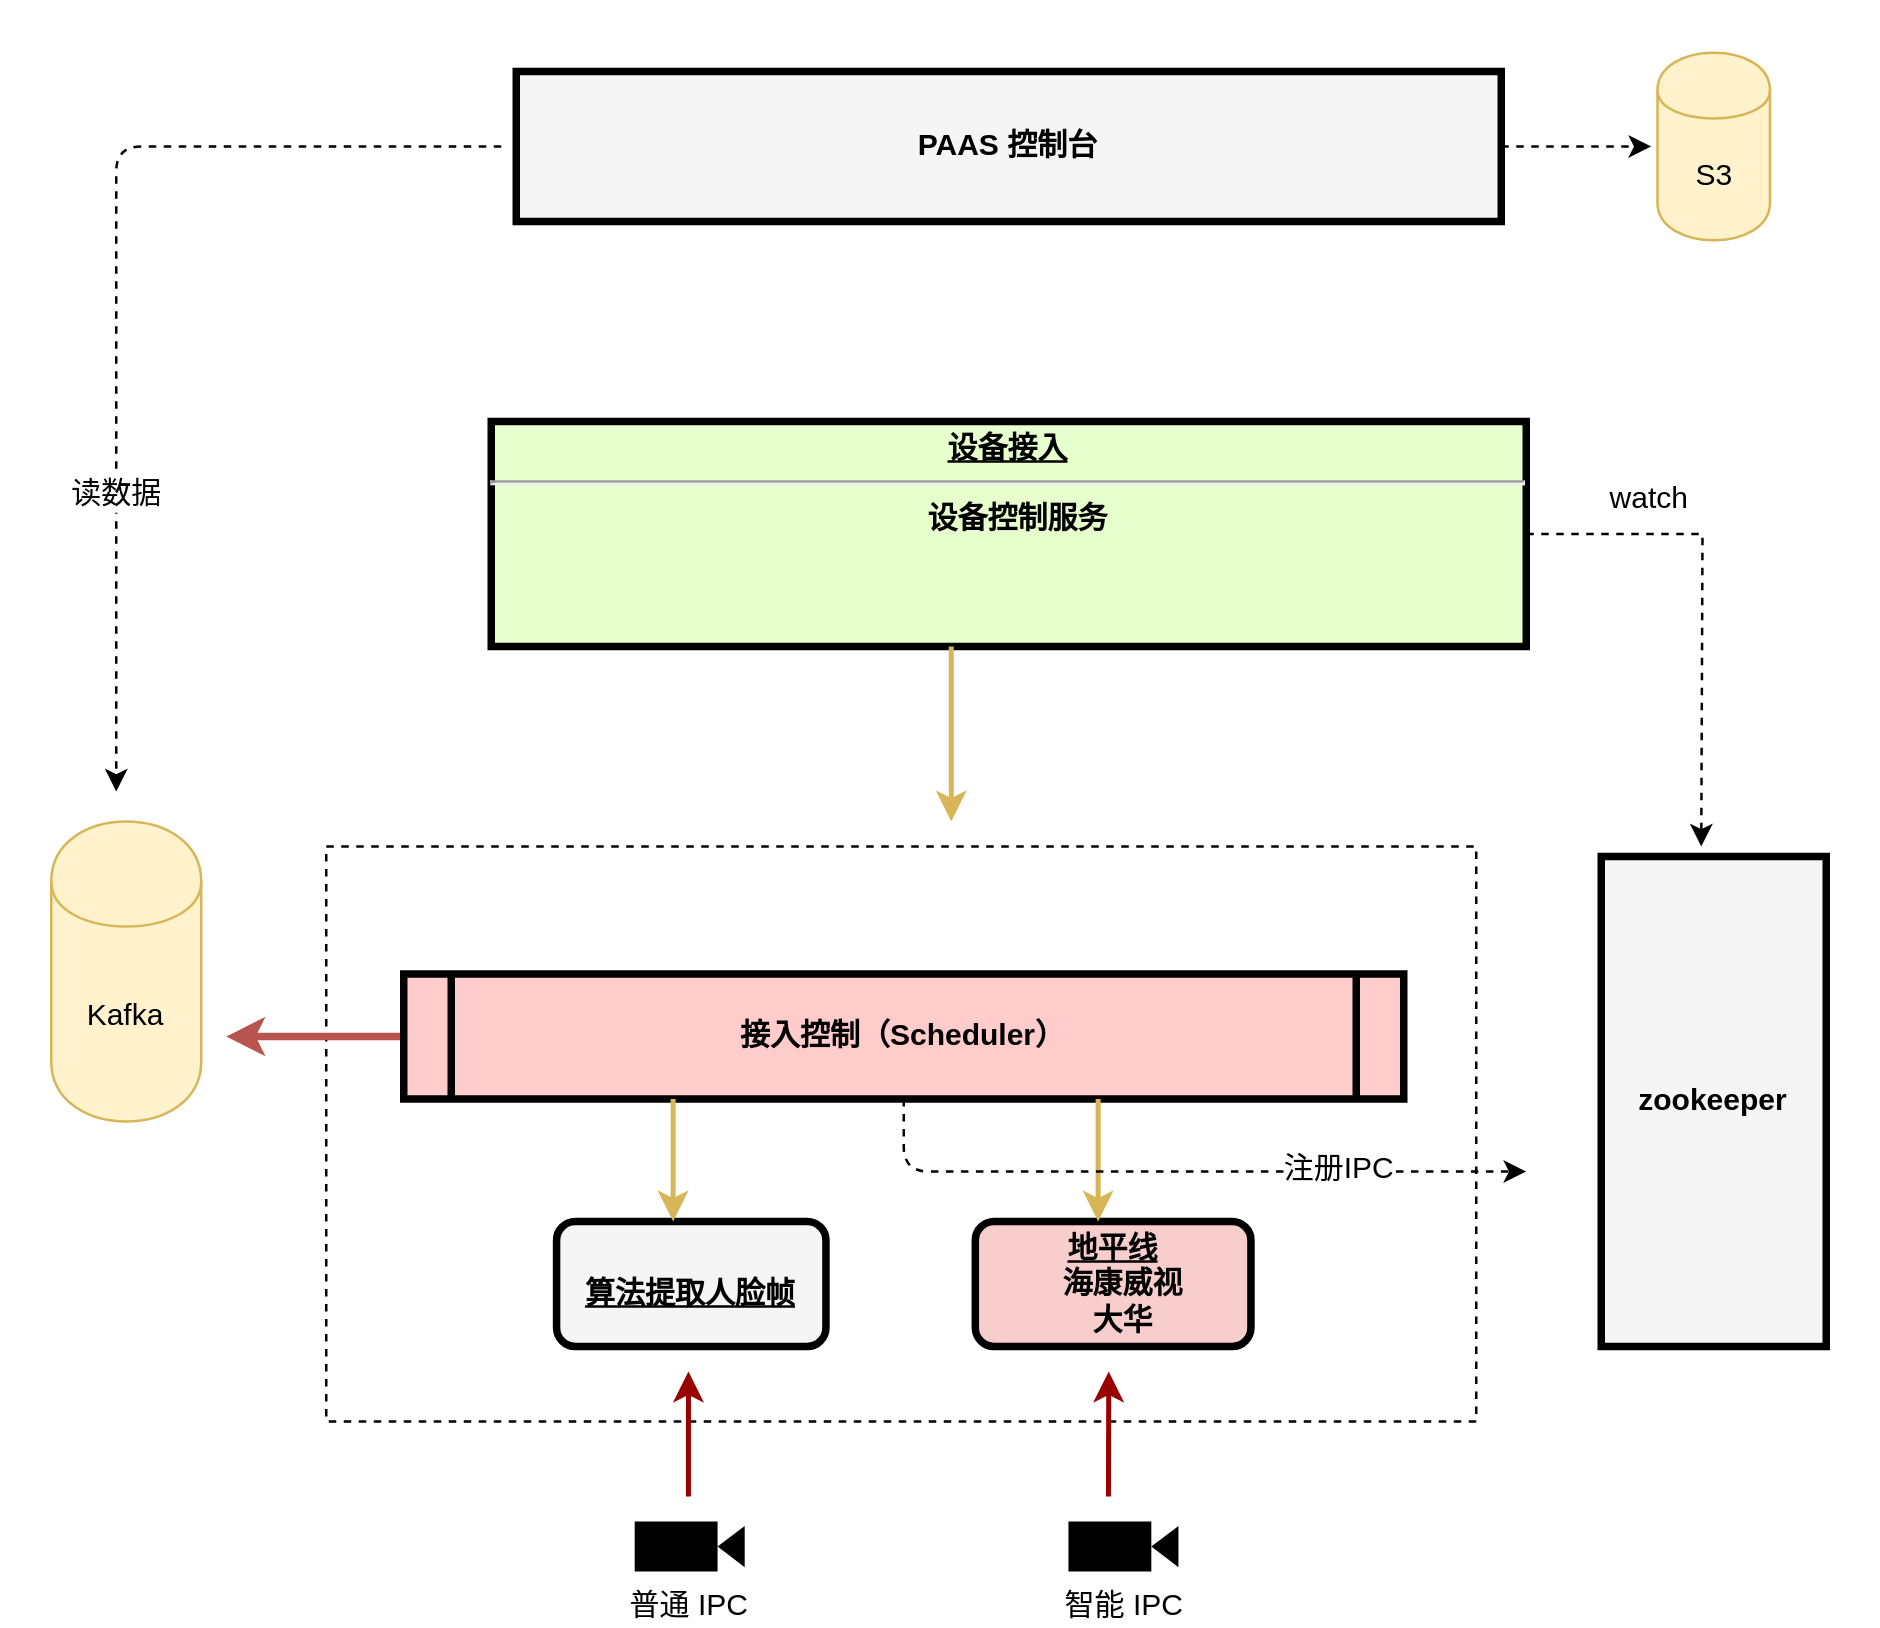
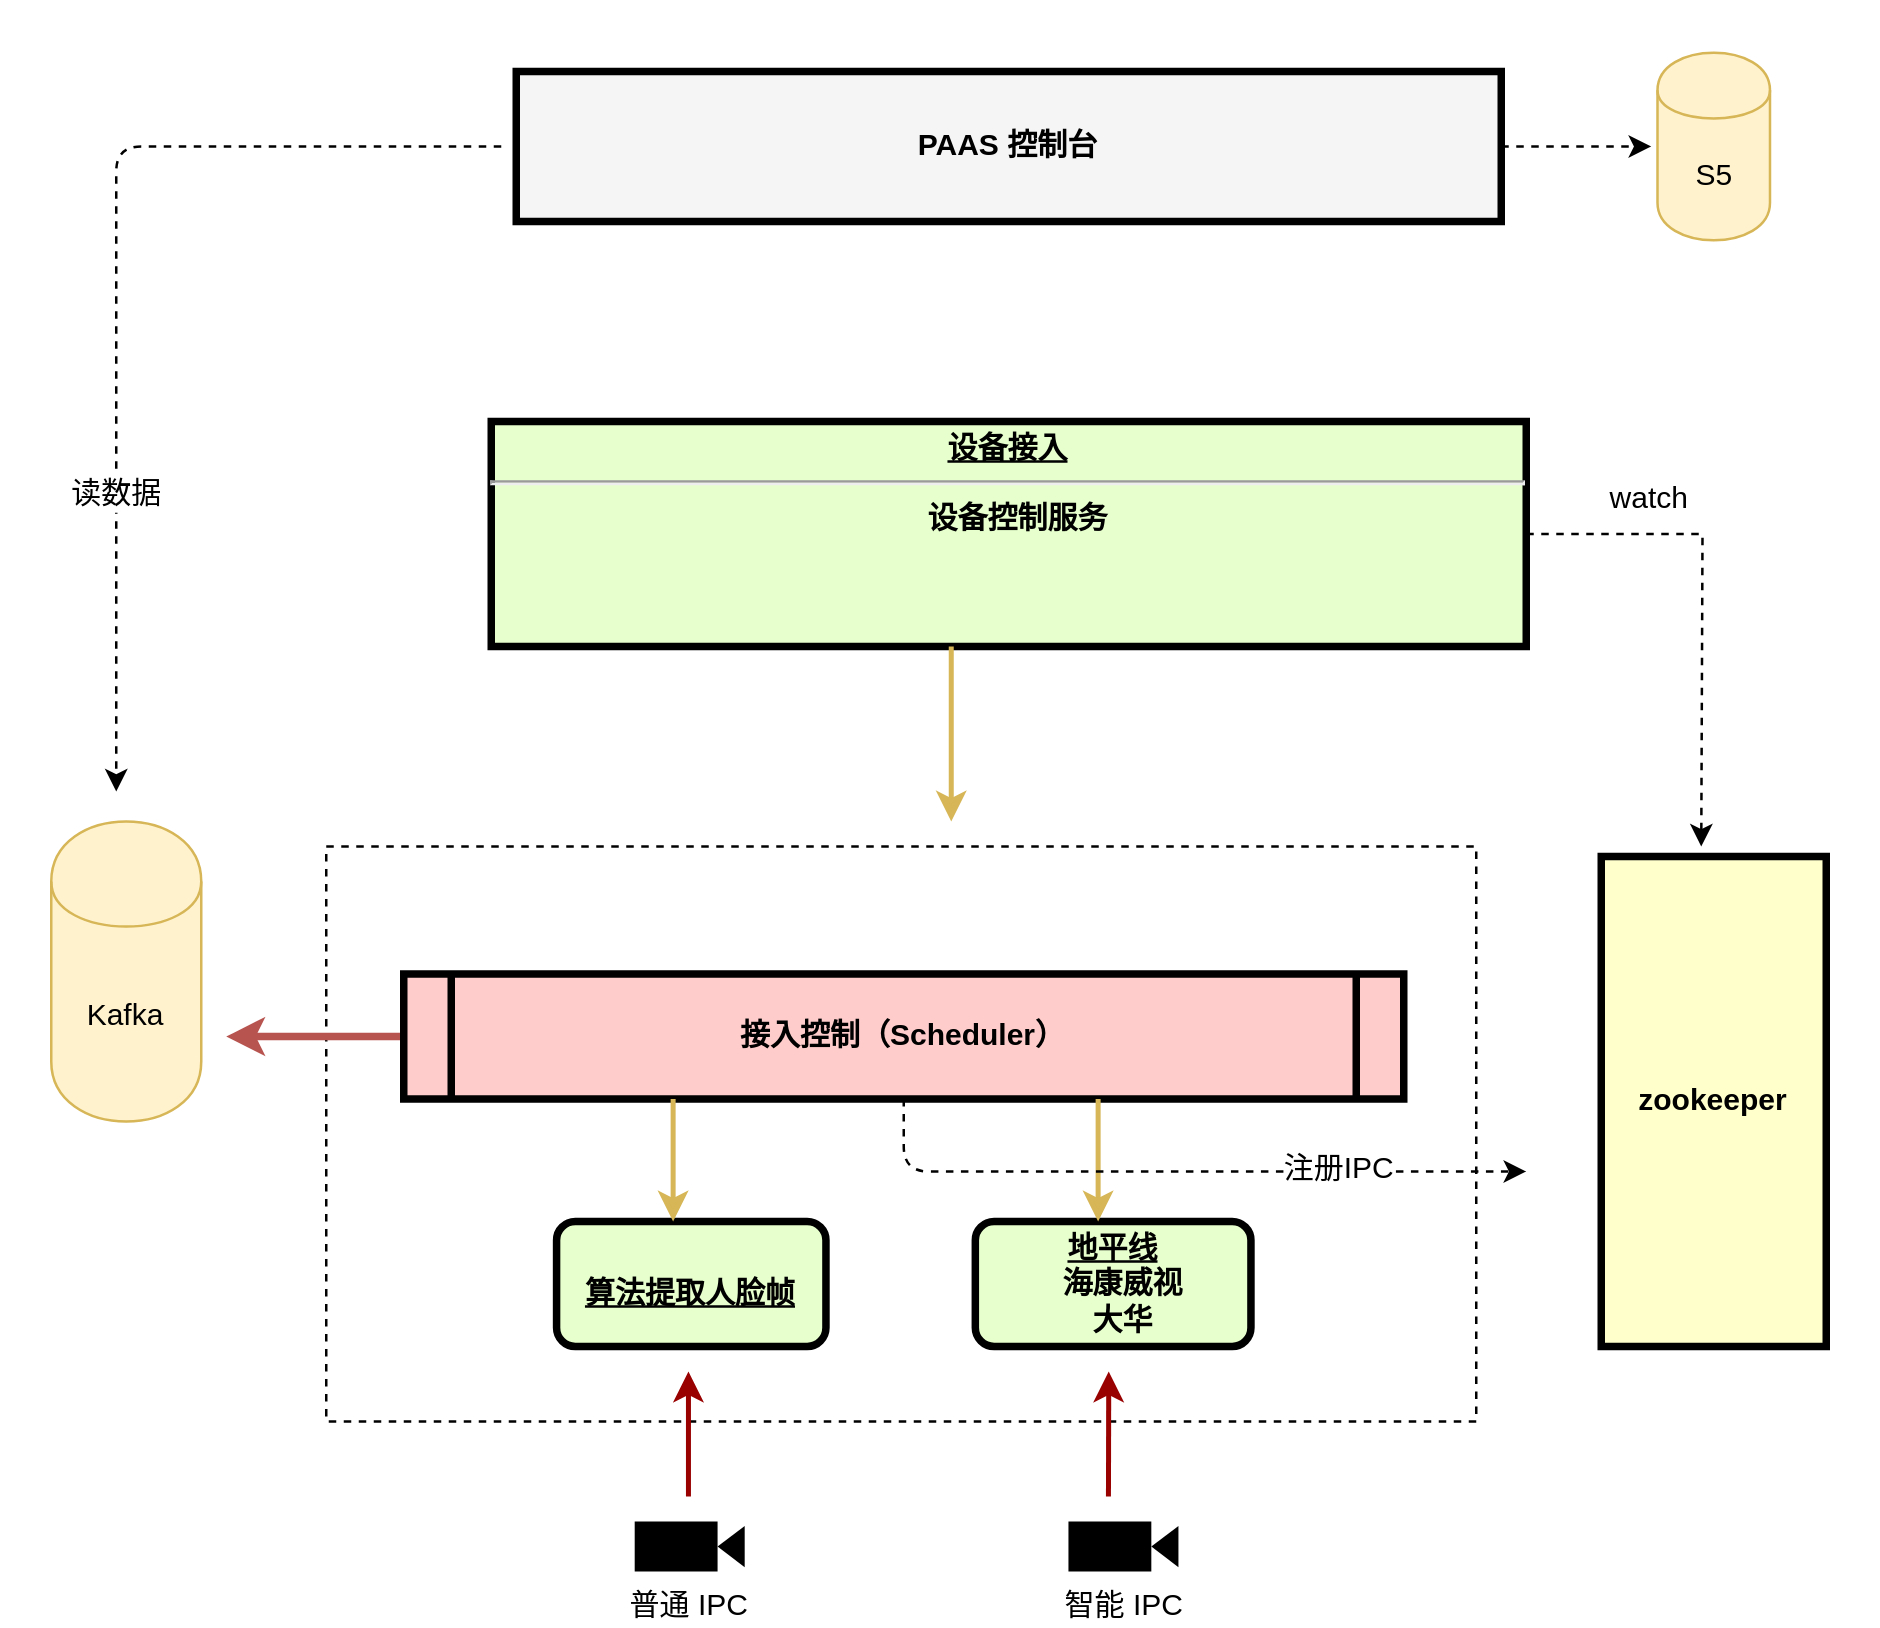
(1715, 176) -> (1715, 176)
(1714, 1101) -> (1714, 1101)
(691, 1284) -> (691, 1284)
(1113, 1284) -> (1113, 1284)
